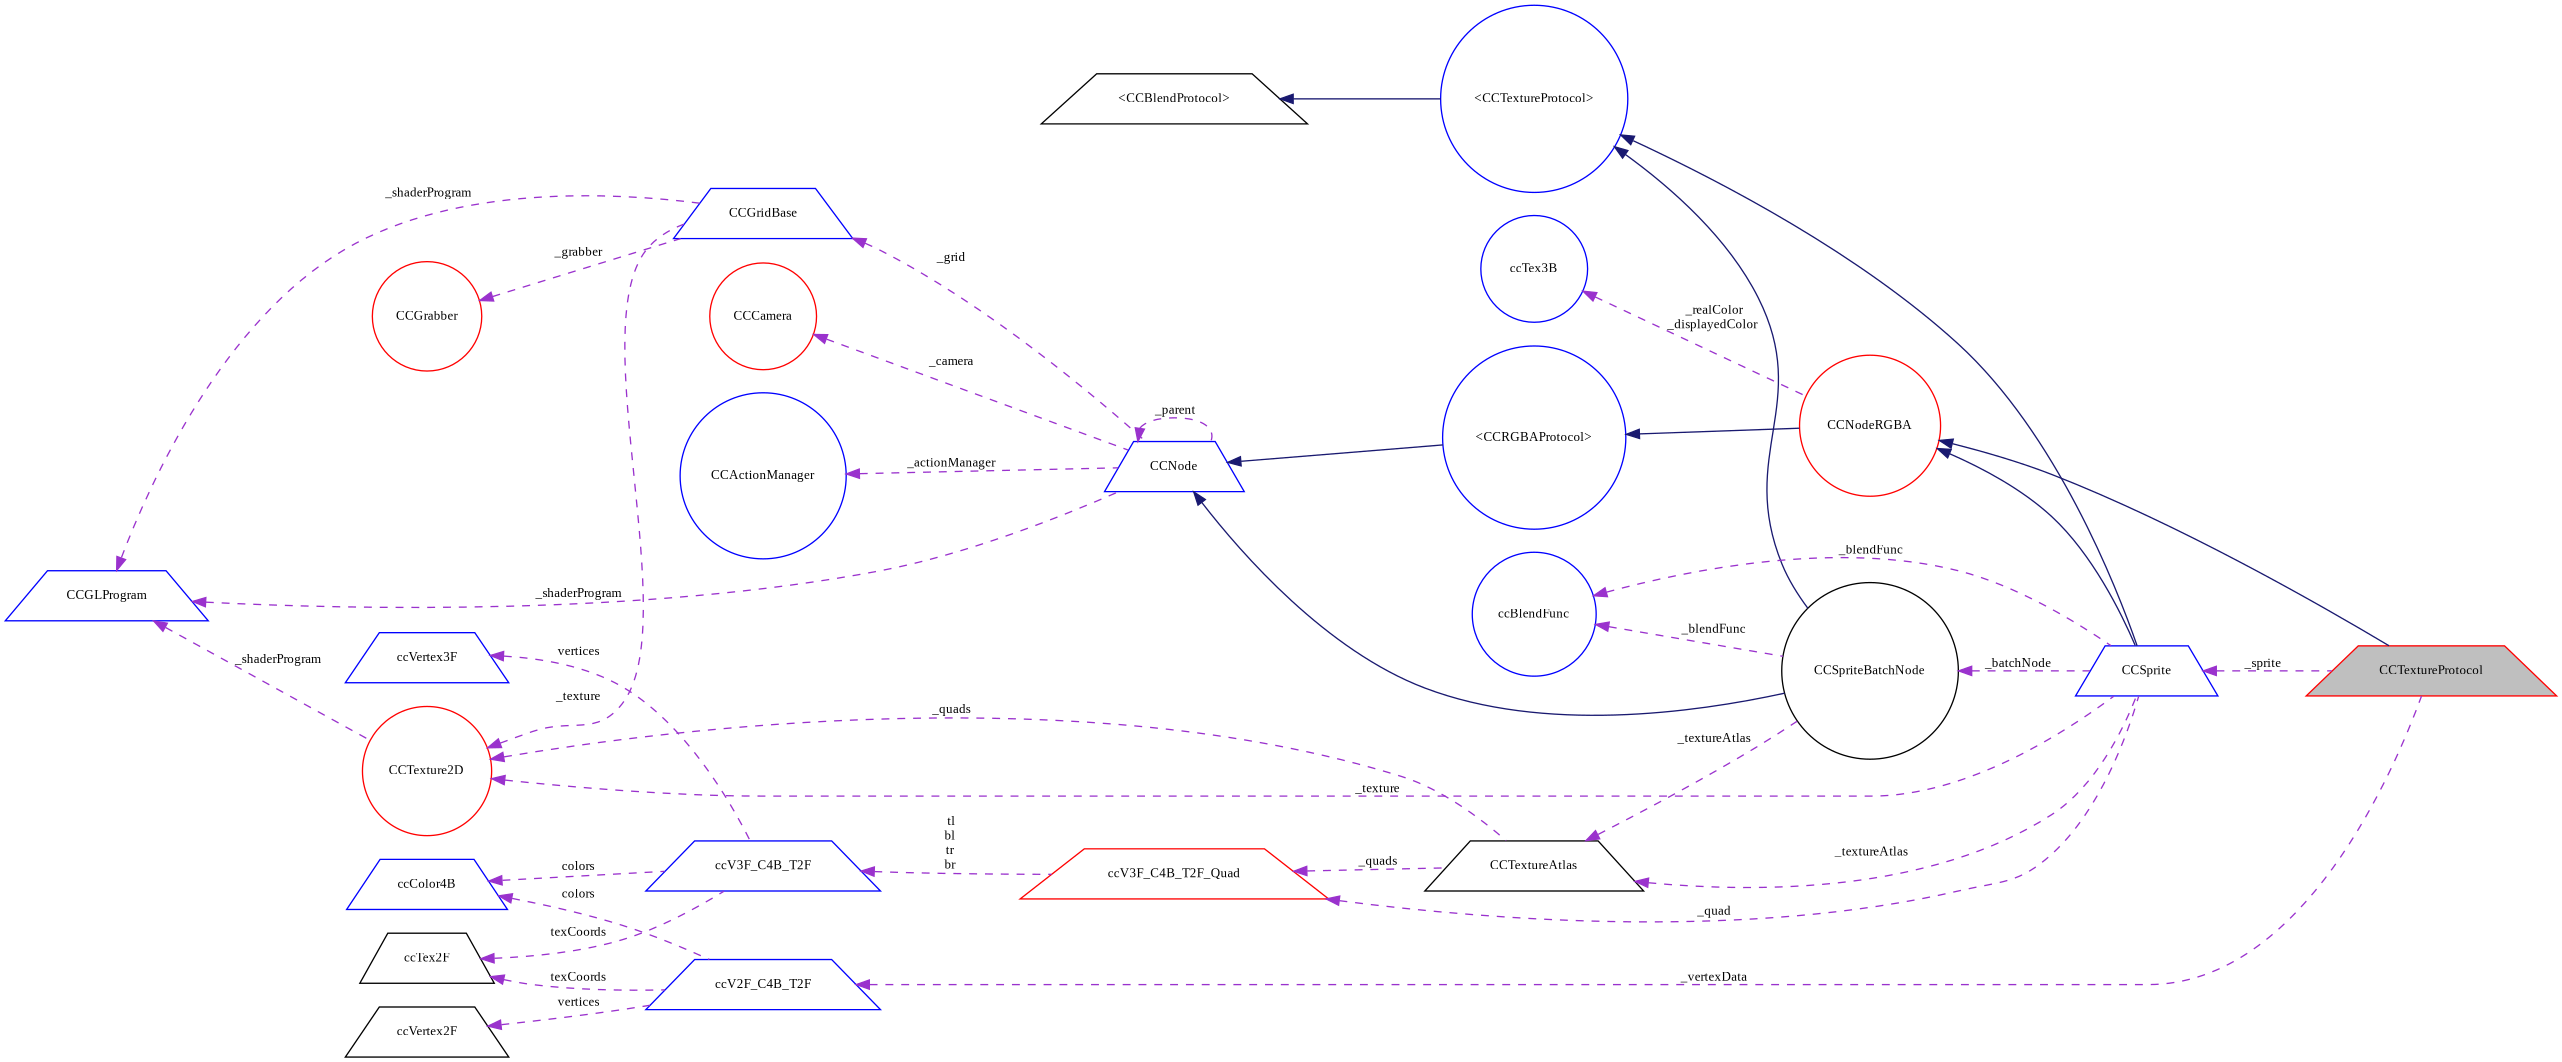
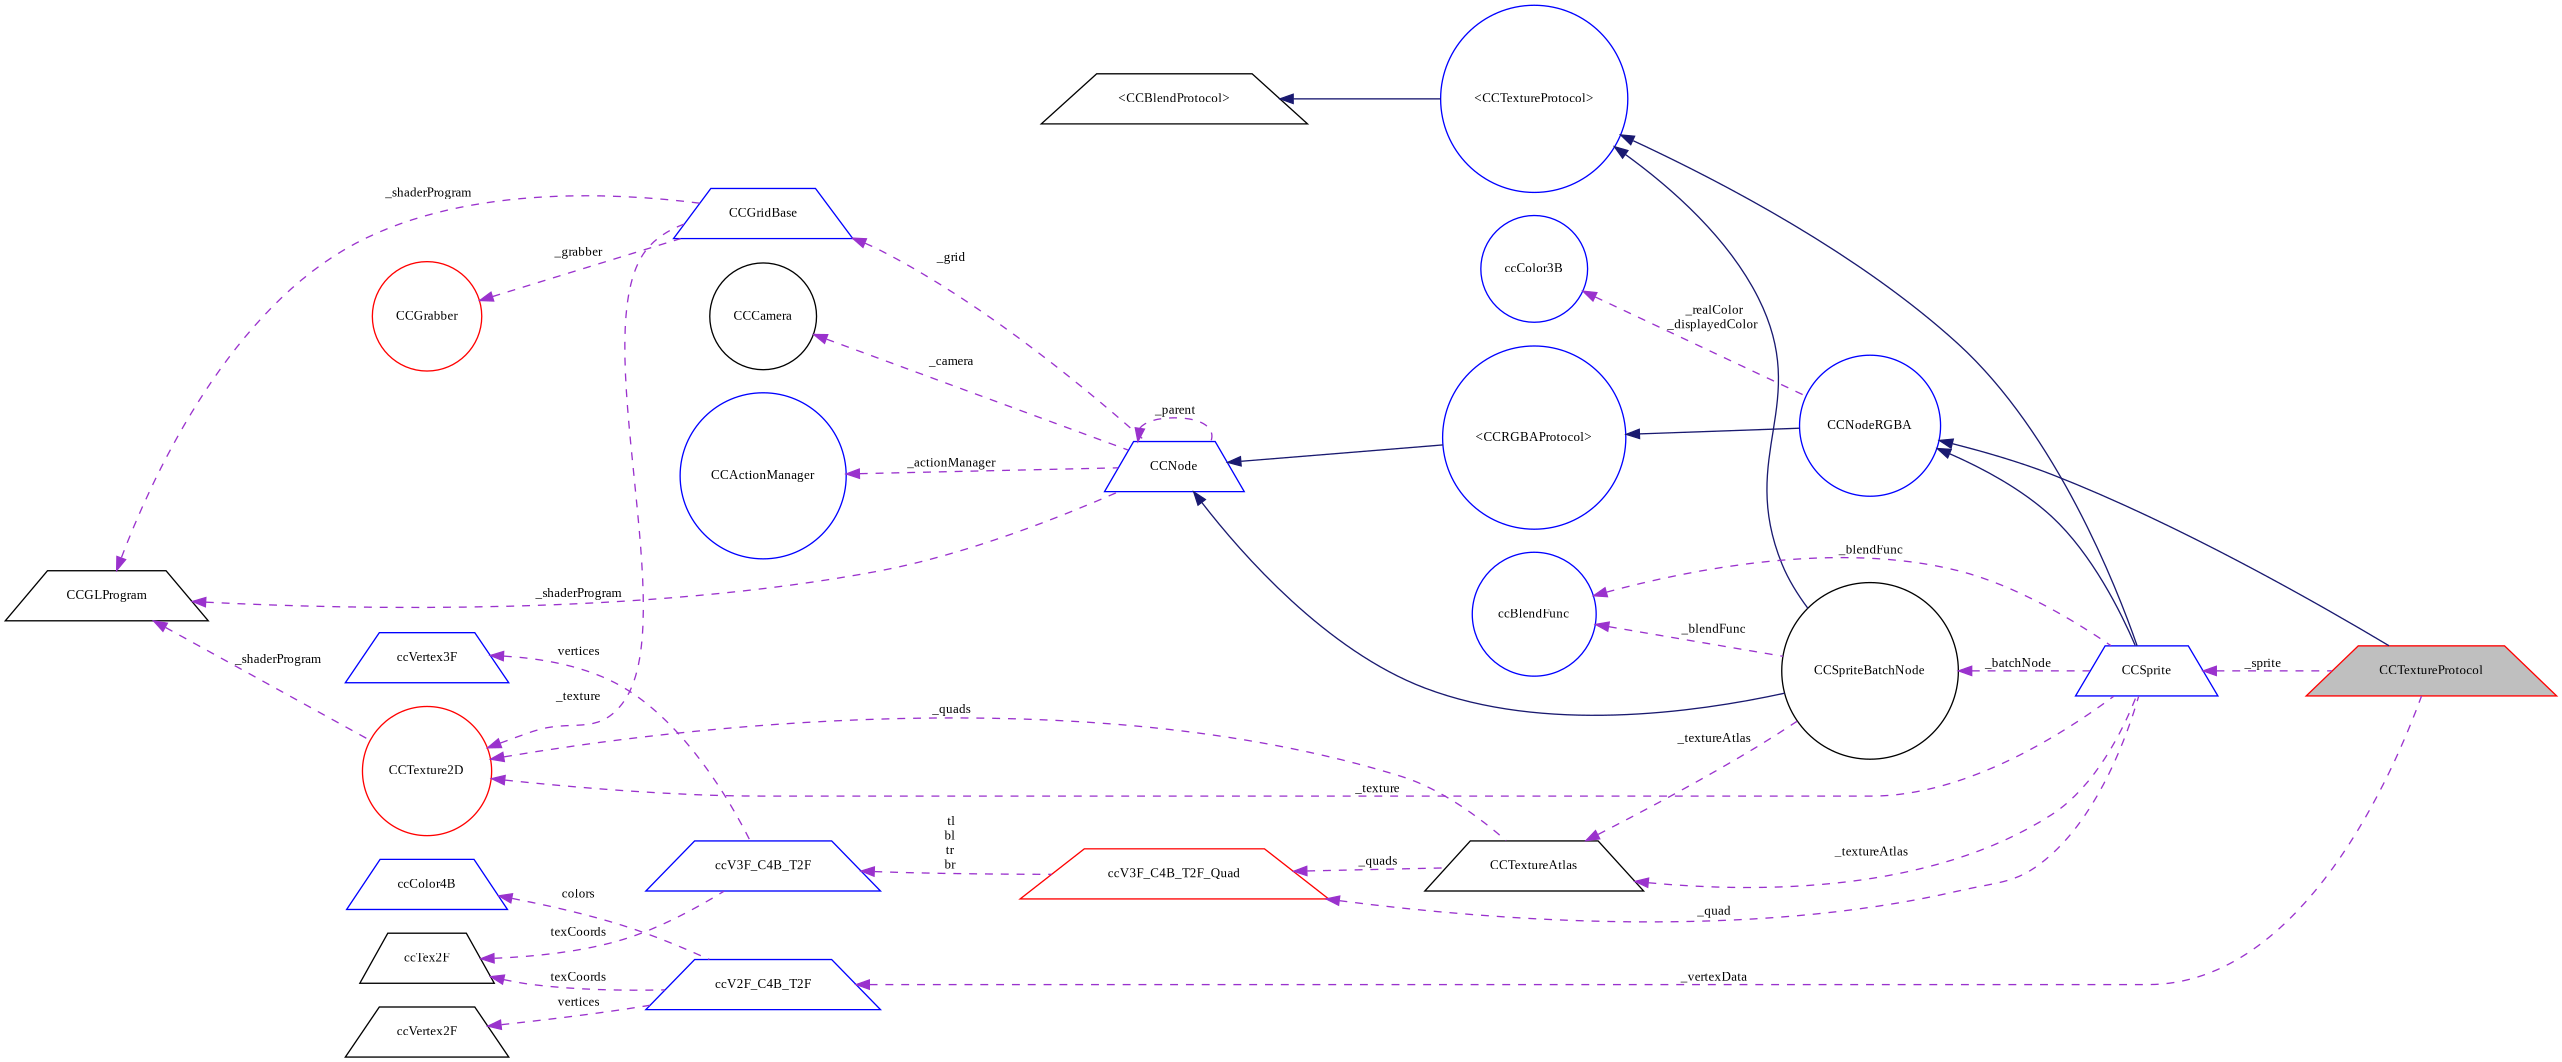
(1534, 269) -> (1534, 269)
(763, 316) -> (763, 316)
(1870, 426) -> (1870, 426)
(107, 596) -> (107, 596)
(584, 876) -> none
